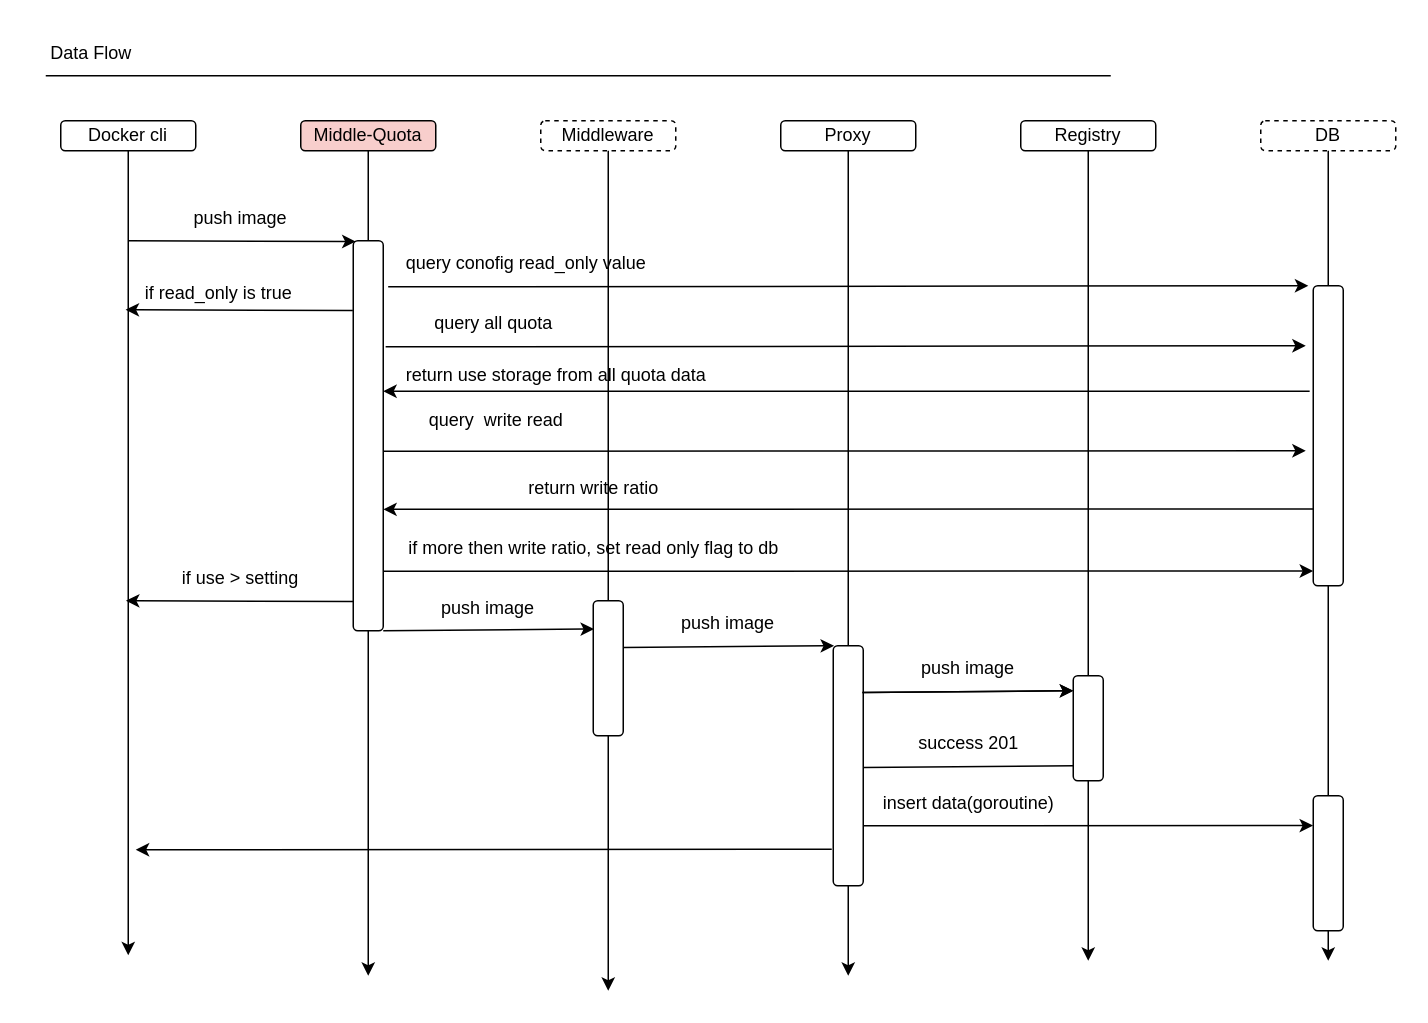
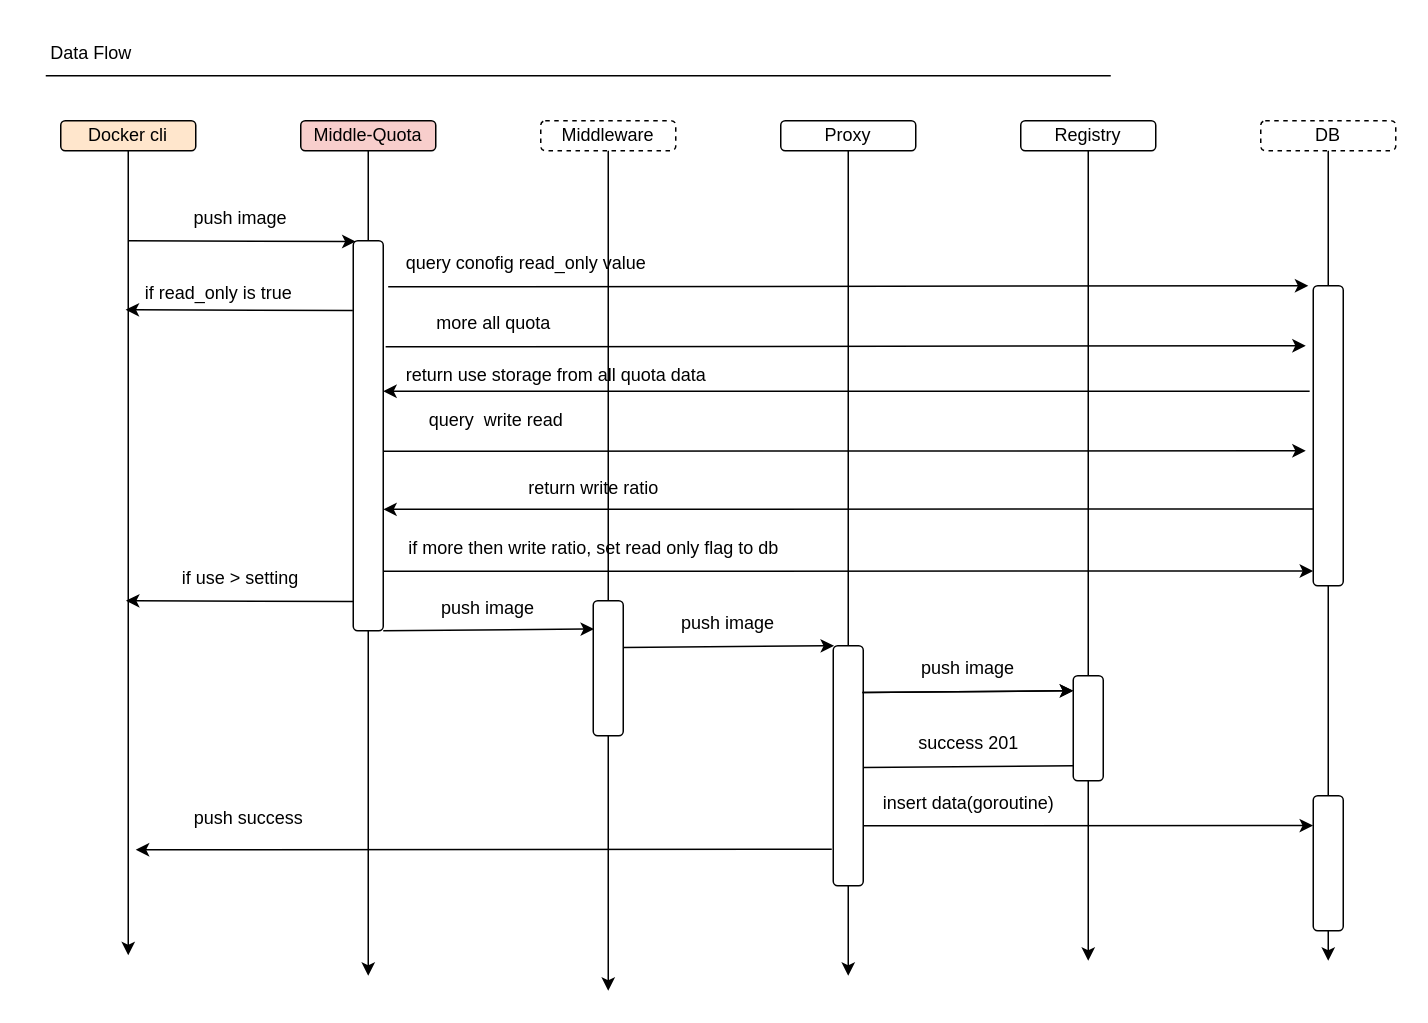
(128, 136) -> (128, 136)
(497, 323) -> (497, 323)
none -> (248, 818)
